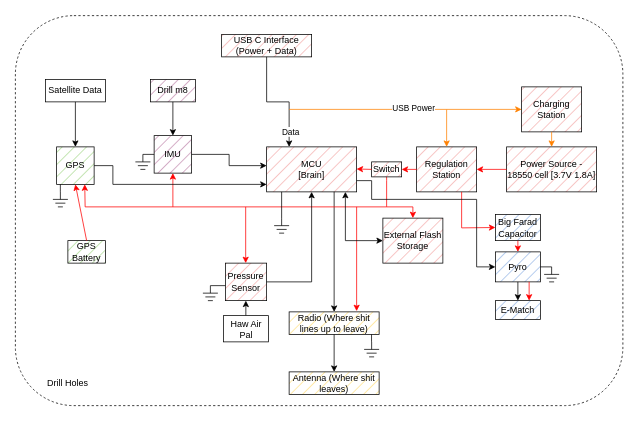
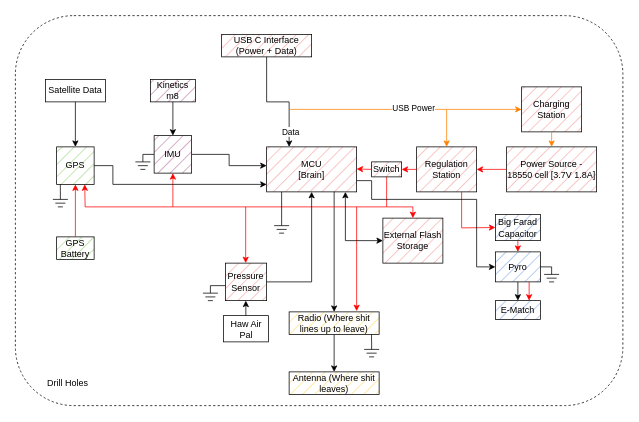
(173, 90) -> (173, 90)
(87, 252) -> (75, 248)
